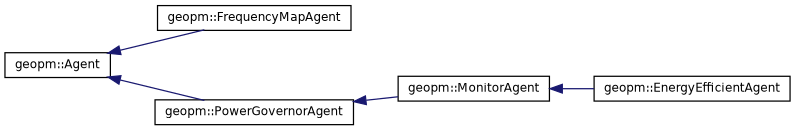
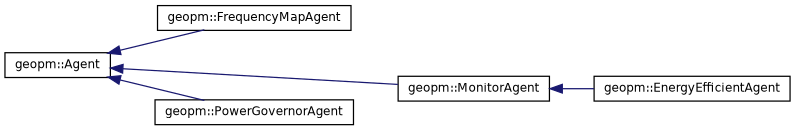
(382, 98) -> (260, 77)
